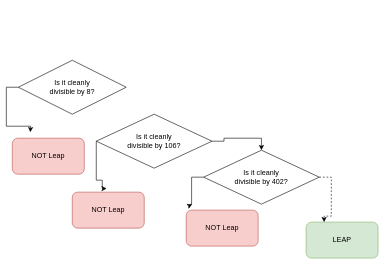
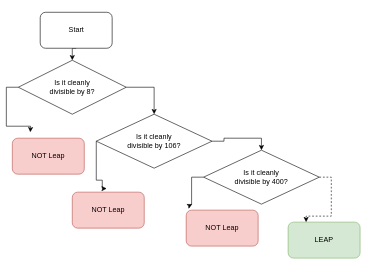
none -> (76, 30)
none -> (72, 50)
none -> (153, 87)
(262, 177) -> (262, 177)
(342, 240) -> (324, 240)
